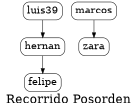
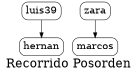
(94, 26) -> (95, 26)
(43, 83) -> none
